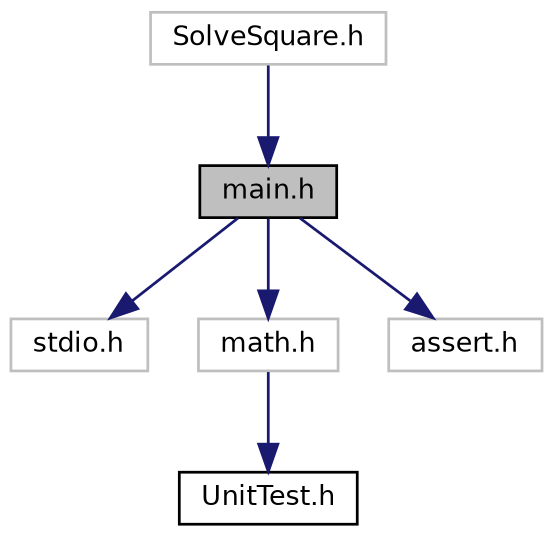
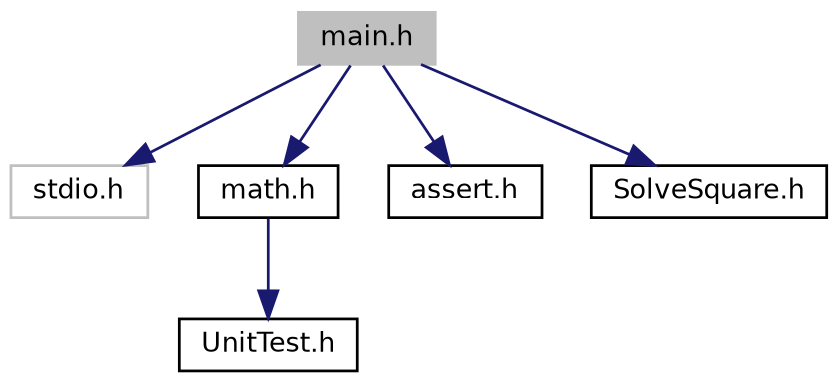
(268, 38) -> (709, 192)
(268, 101) -> (525, 109)
(268, 192) -> (367, 38)
(268, 345) -> (268, 192)
(465, 345) -> (465, 192)
